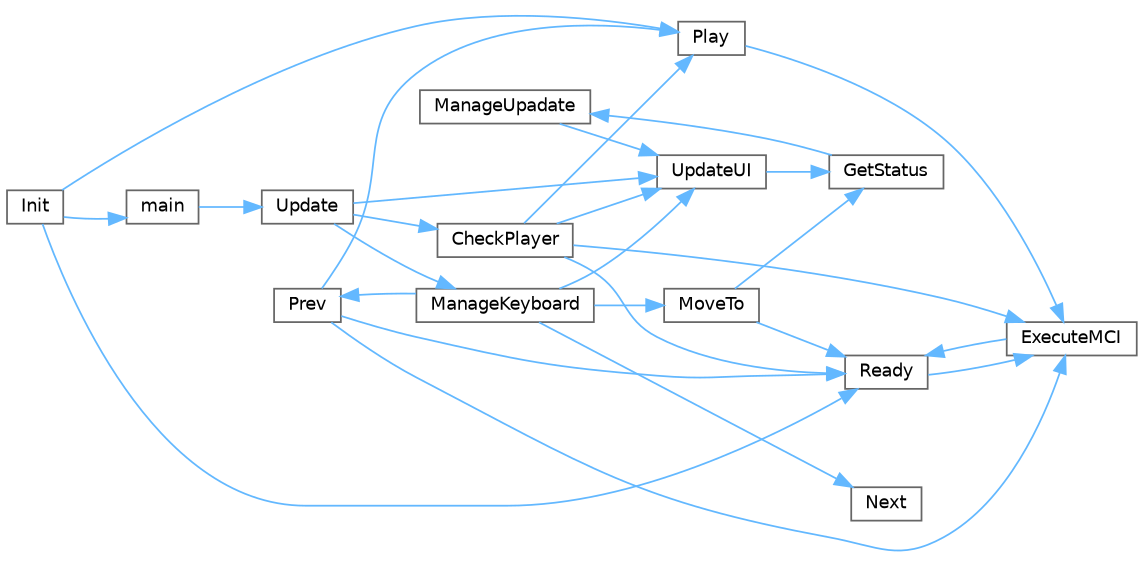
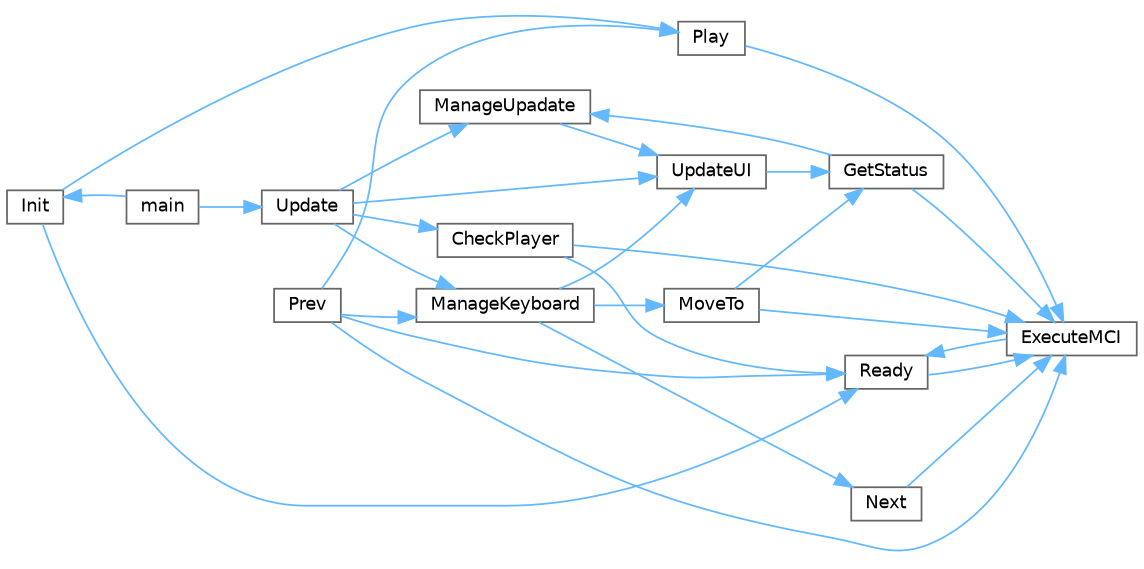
(598, 150) -> none
none -> (395, 160)
(600, 209) -> none
(86, 219) -> (104, 195)
none -> (979, 246)
(387, 294) -> (381, 317)
(792, 336) -> (874, 320)
none -> (972, 428)
